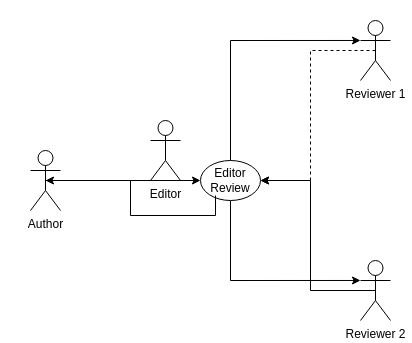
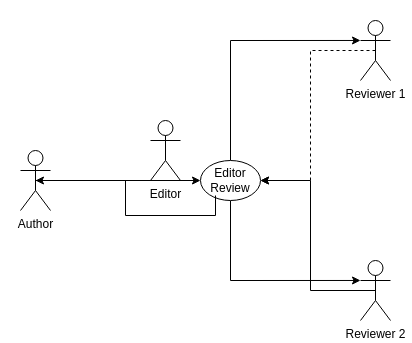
(46, 181) -> (36, 181)
